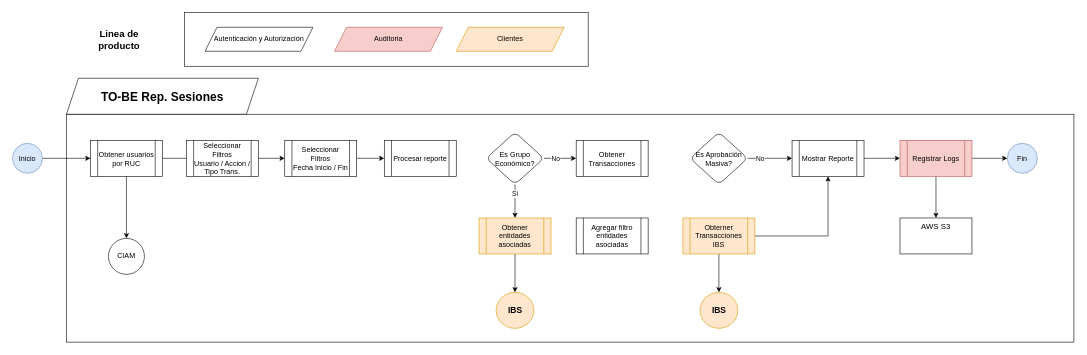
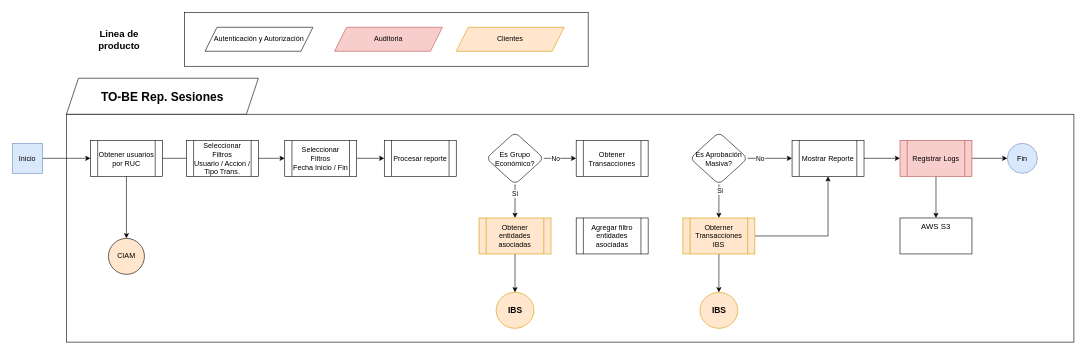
(27, 158) -> (27, 158)
none -> (719, 190)
(126, 257) -> (126, 257)
